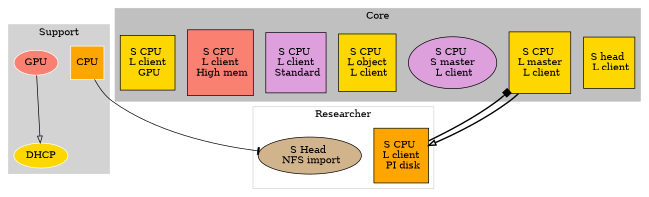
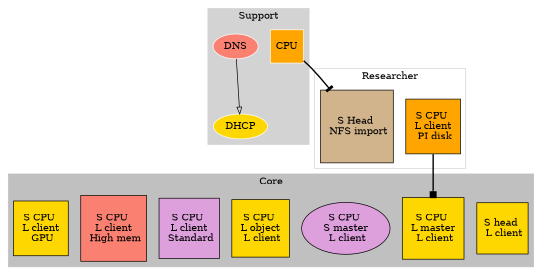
(36, 63) -> (236, 46)
(479, 121) -> none
(168, 130) -> (319, 77)
(310, 156) -> (357, 126)
